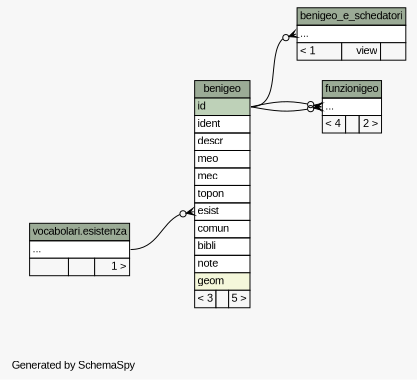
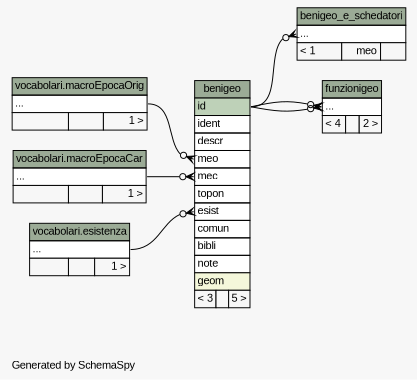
(367, 51) -> (367, 51)
none -> (79, 104)
none -> (79, 177)
